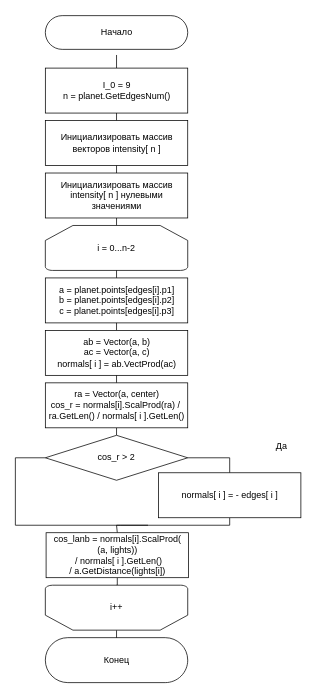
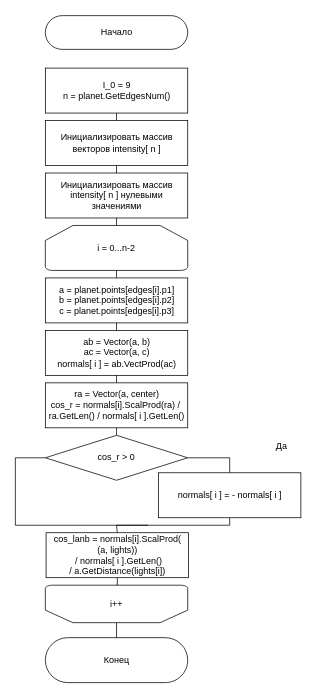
(117, 61) -> none
(117, 458) -> (117, 458)
(230, 495) -> (230, 495)
(117, 608) -> (117, 604)
